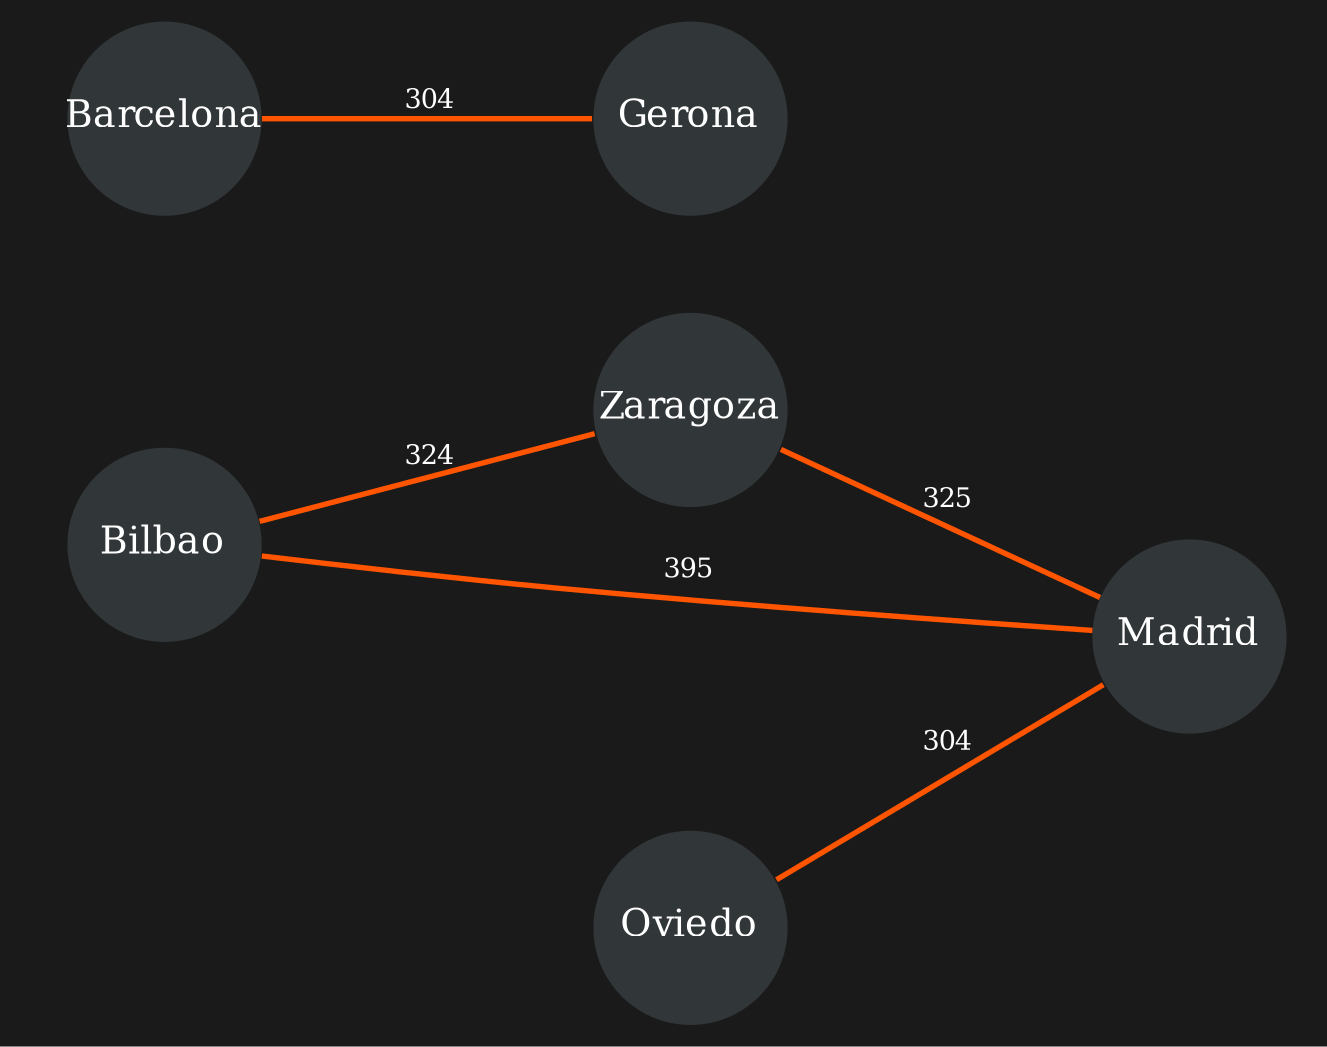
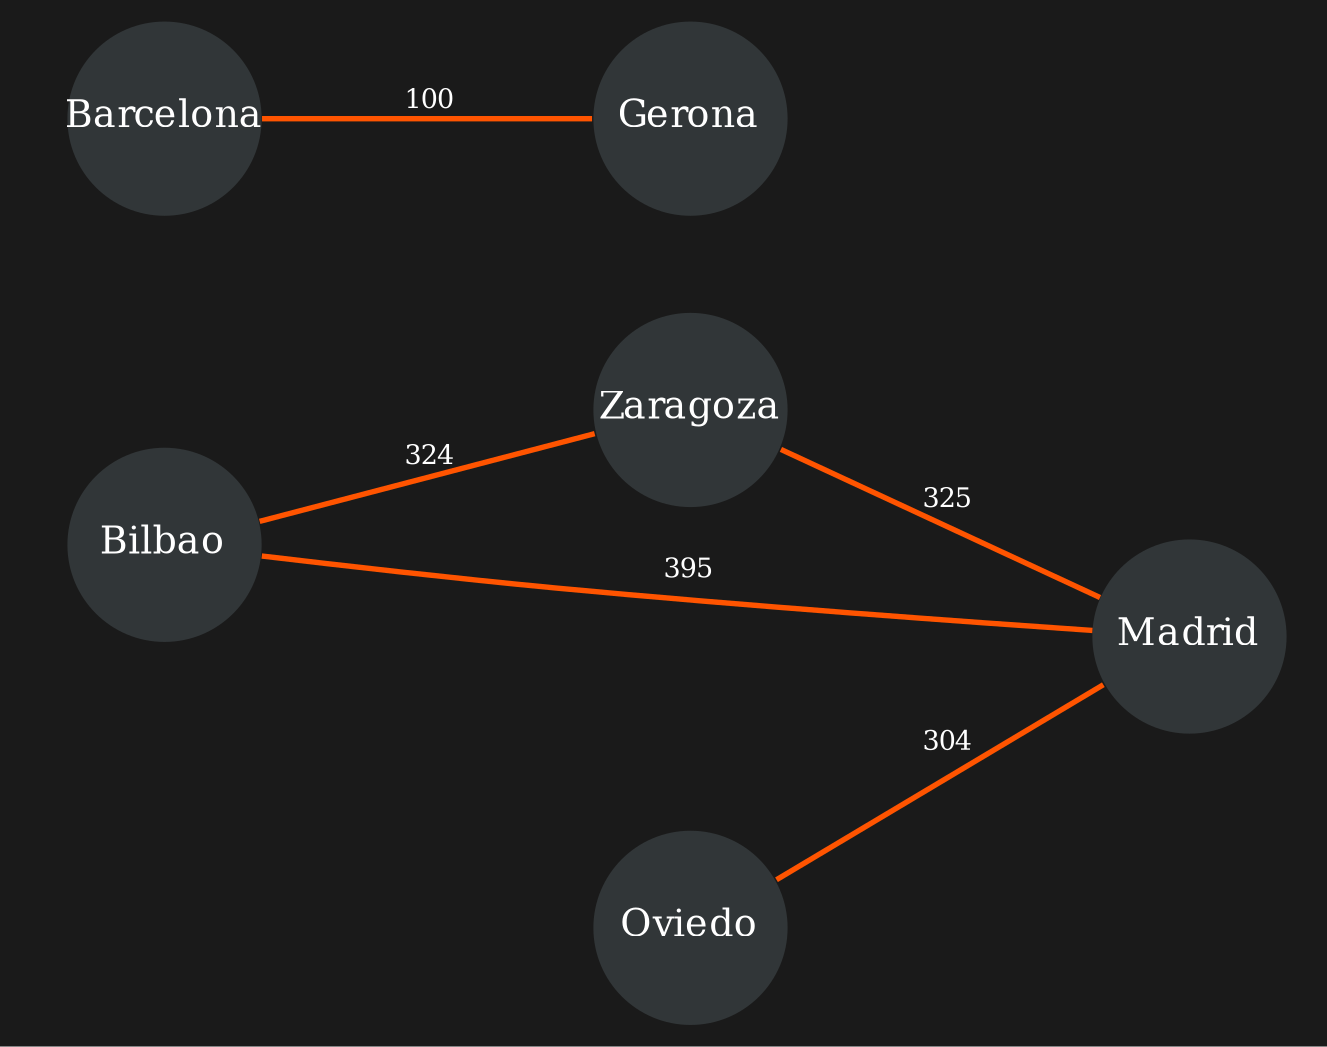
(432, 102) -> (432, 102)
